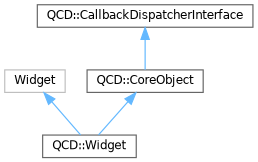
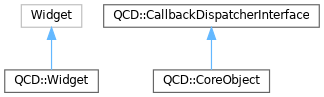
(113, 118) -> none
